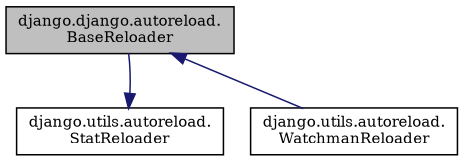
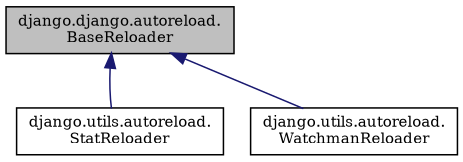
(130, 73) -> (110, 88)
